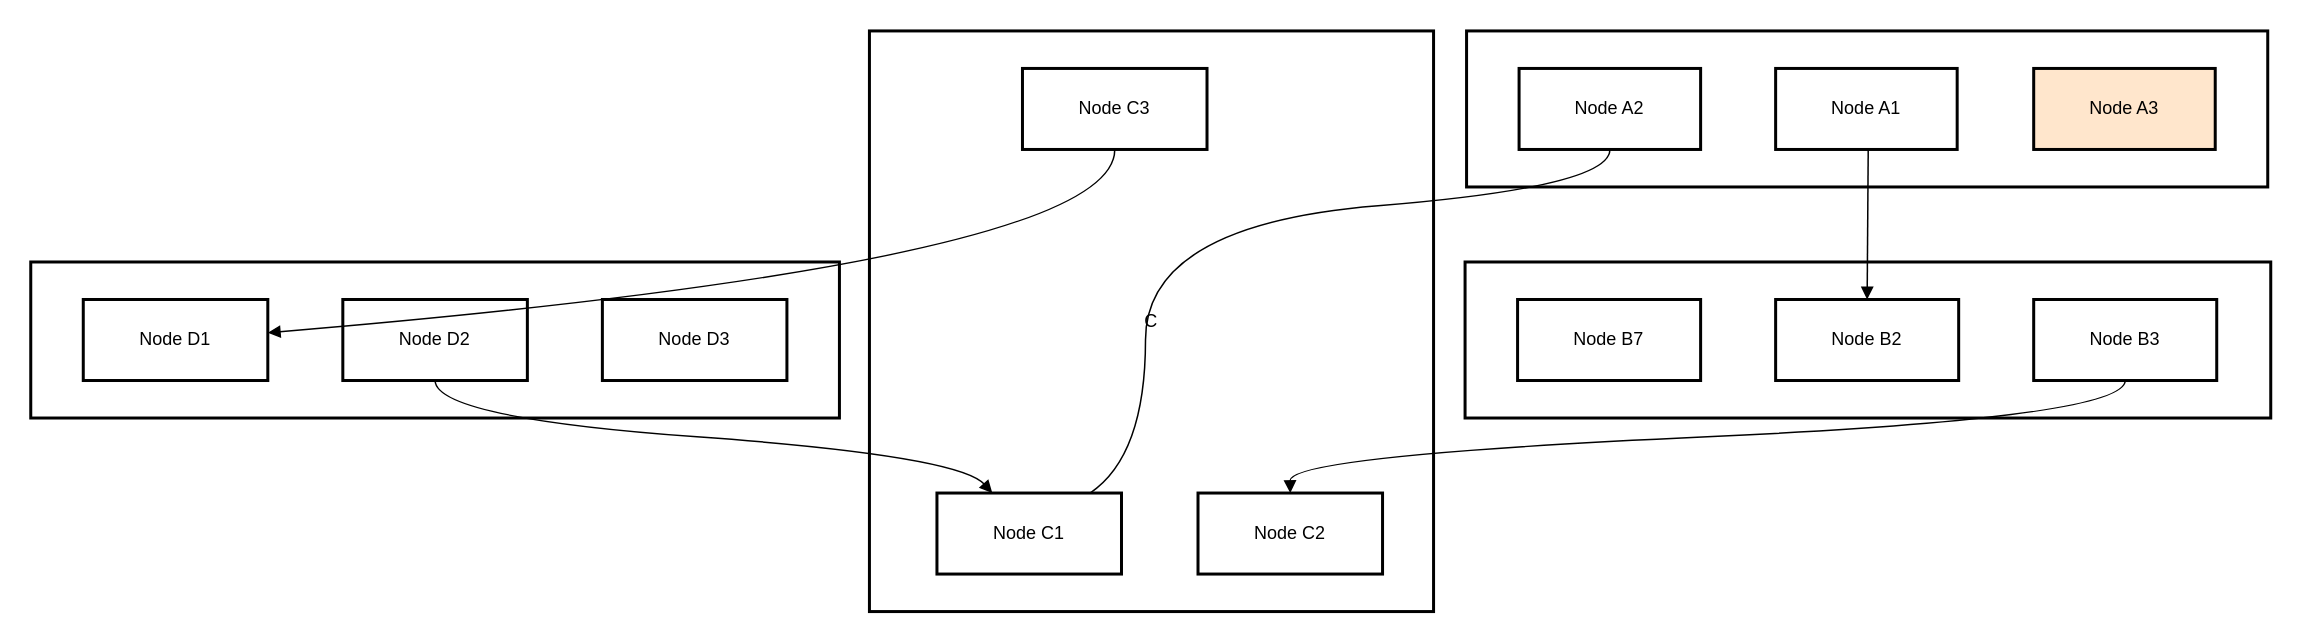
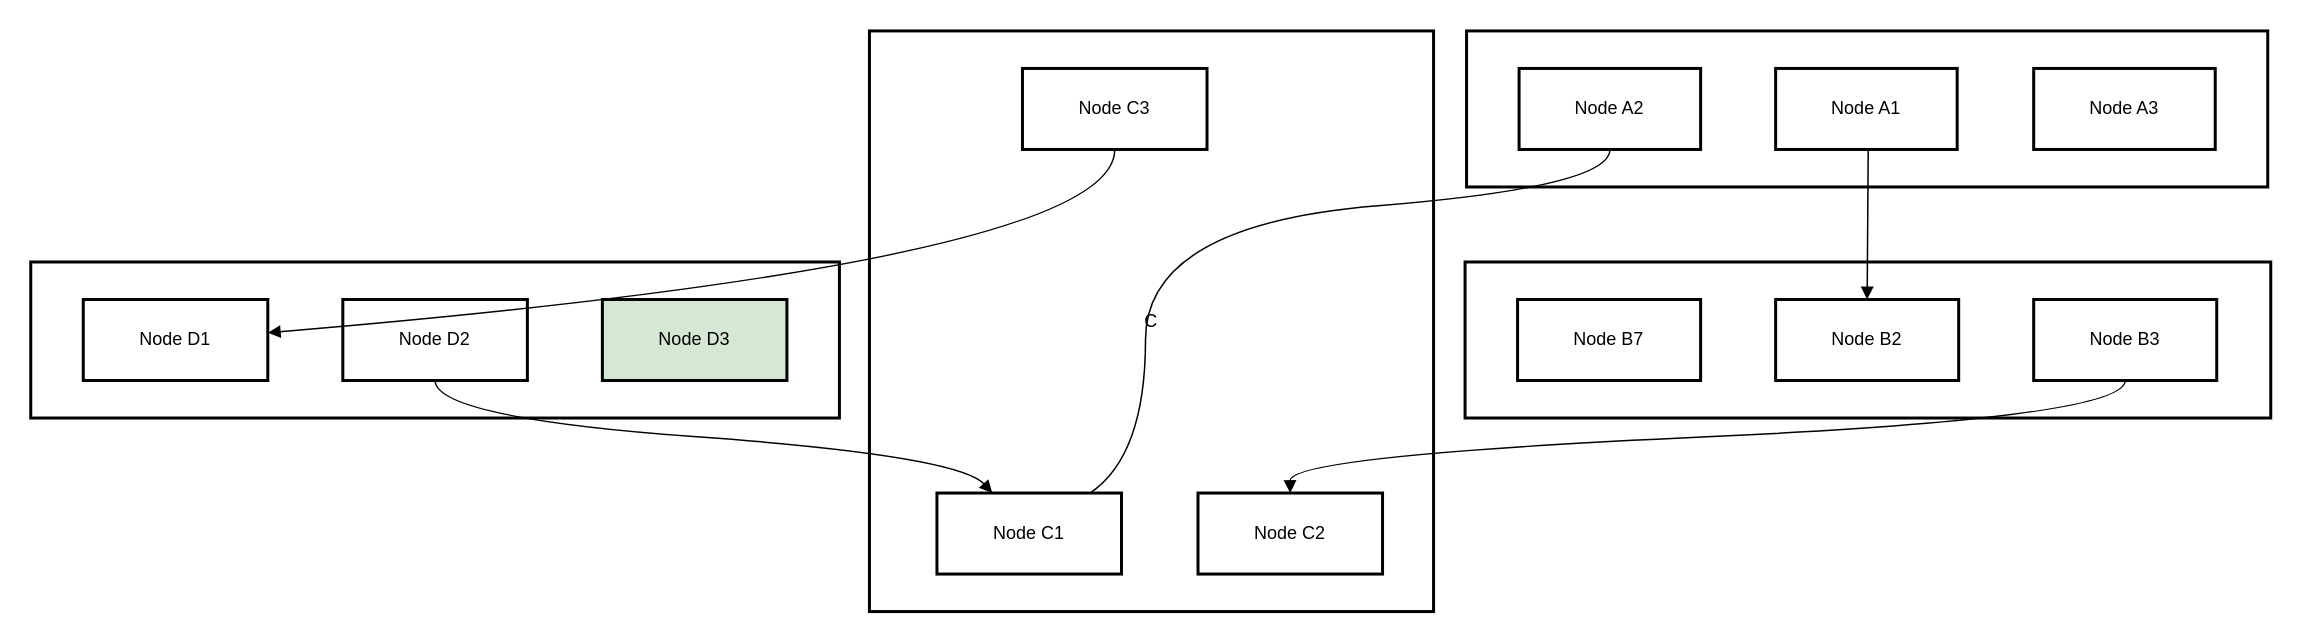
(2124, 109) -> (2124, 109)
(695, 340) -> (695, 340)
